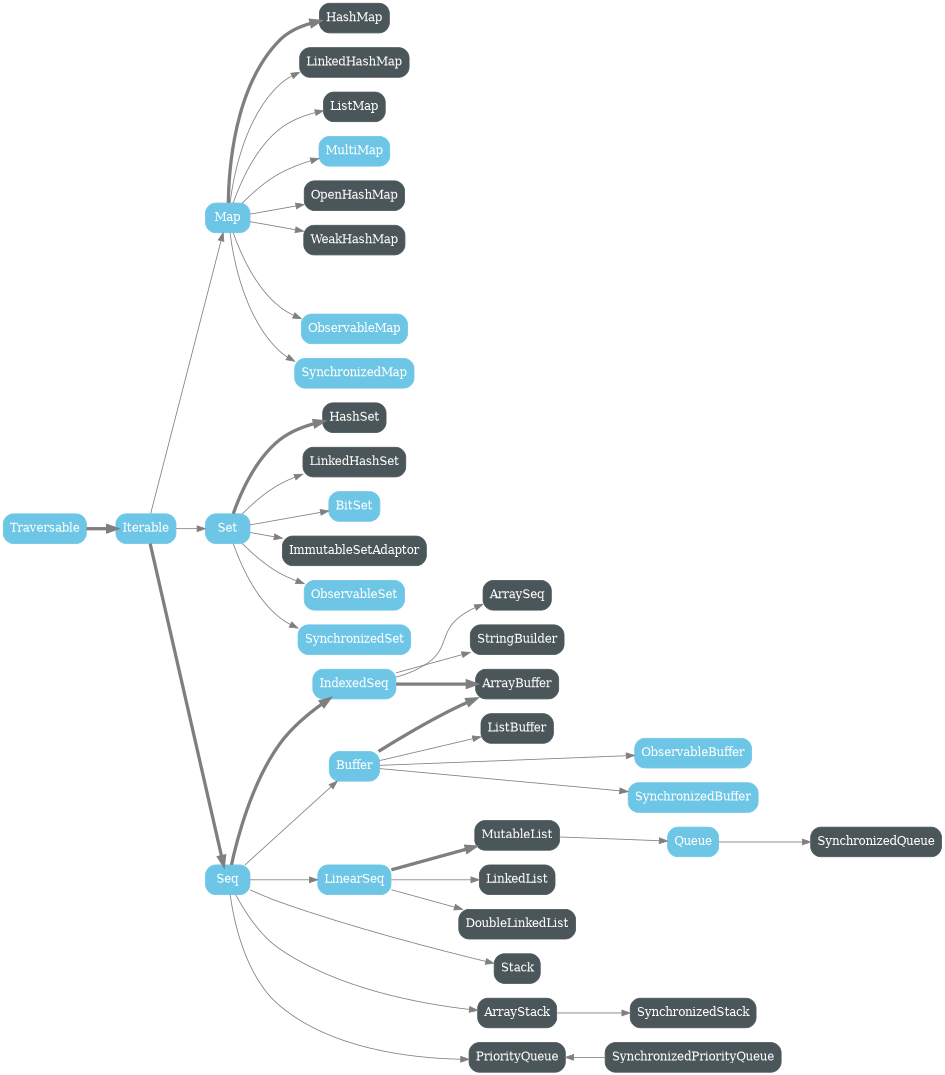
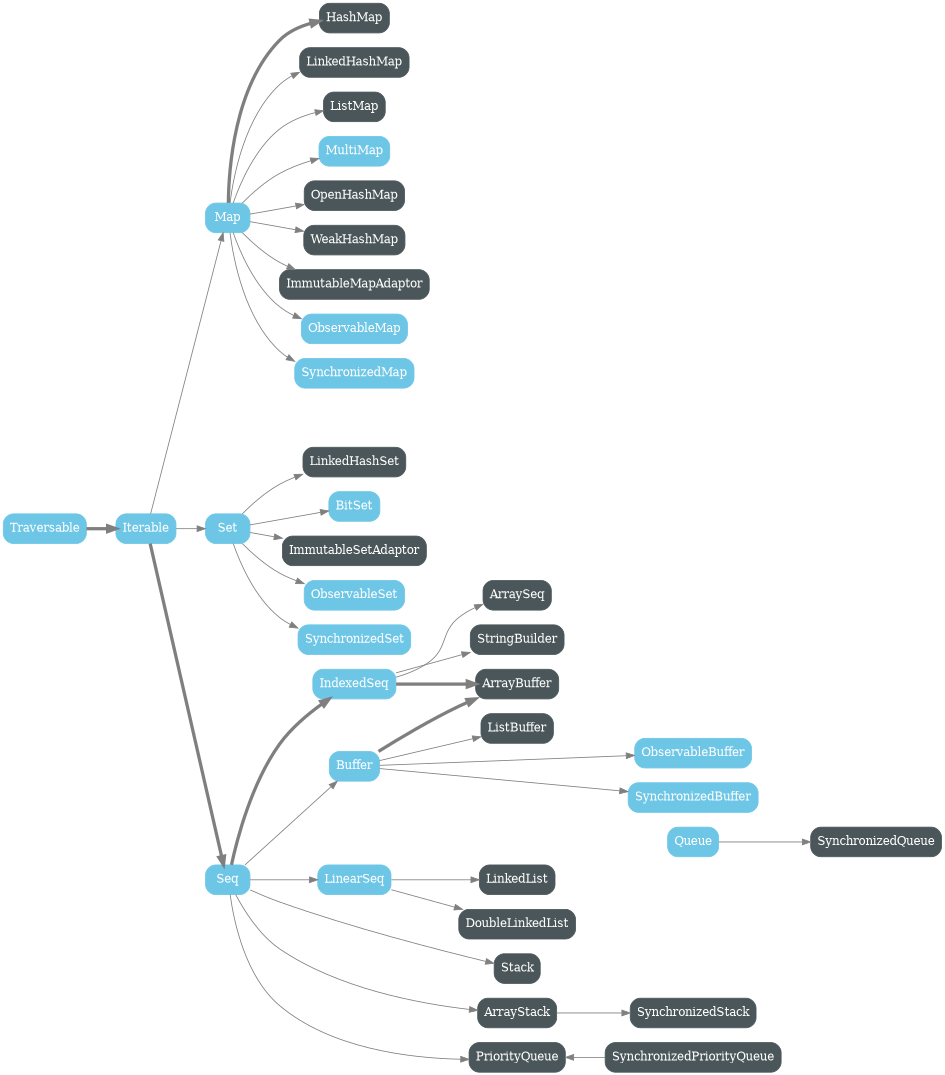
none -> (354, 284)
(354, 418) -> none
(517, 835) -> none
